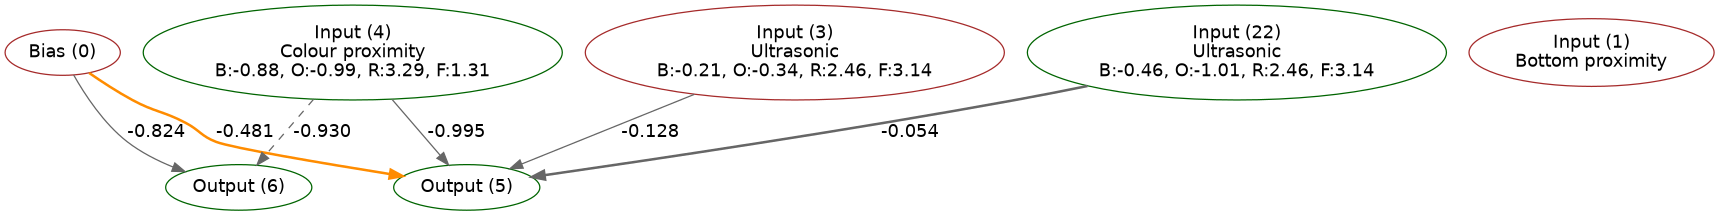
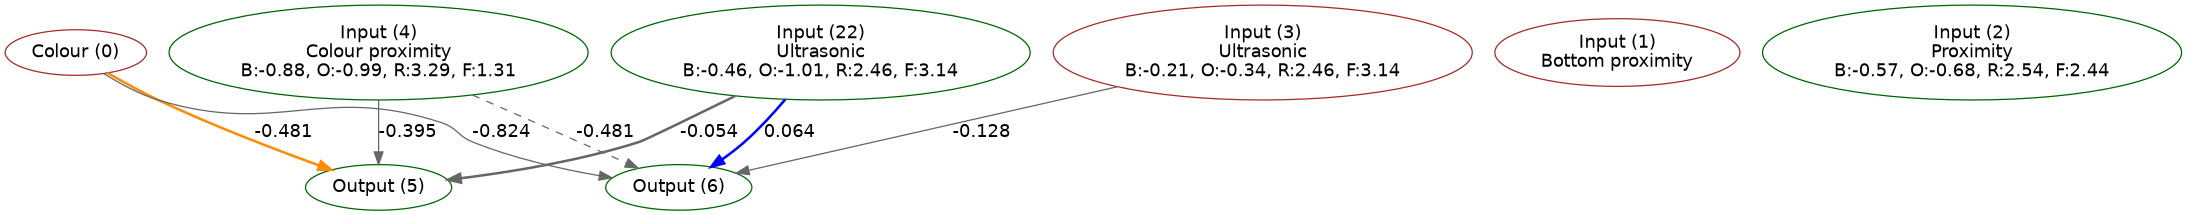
(63, 53) -> (76, 53)
none -> (1972, 53)
(608, 129) -> (933, 128)
(322, 132) -> (605, 132)
(457, 132) -> (408, 132)
none -> (756, 132)
